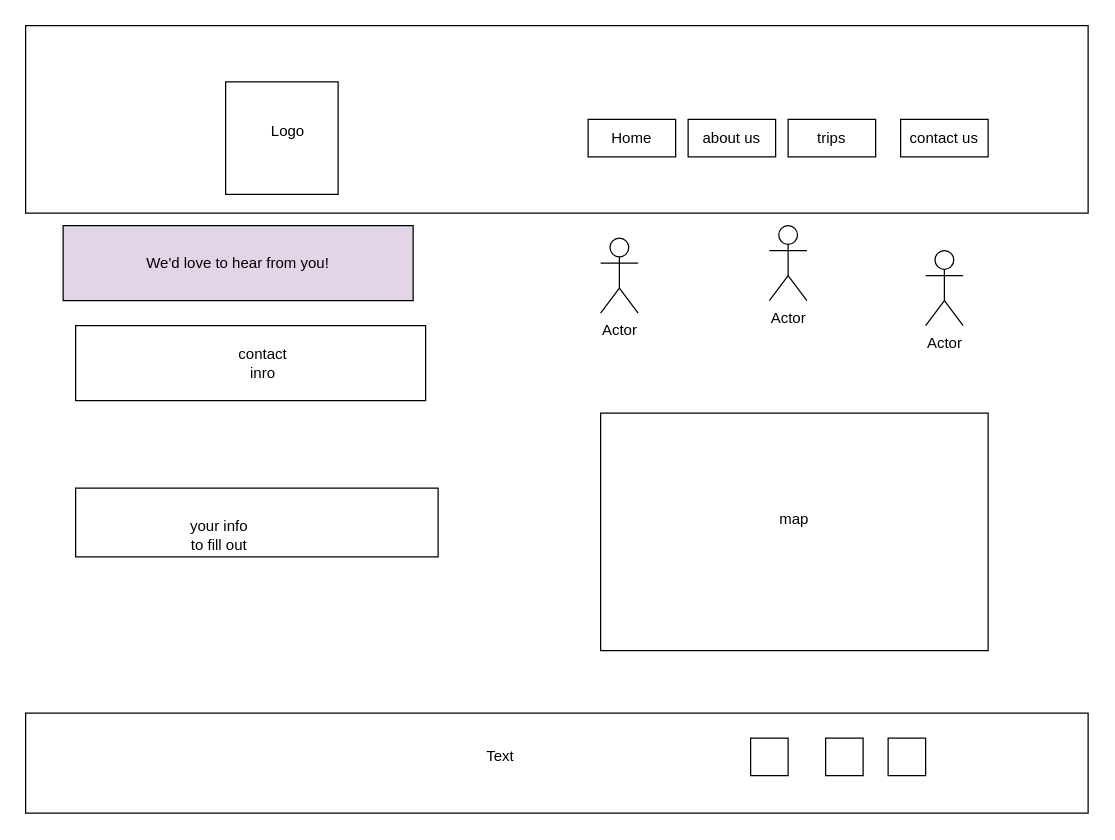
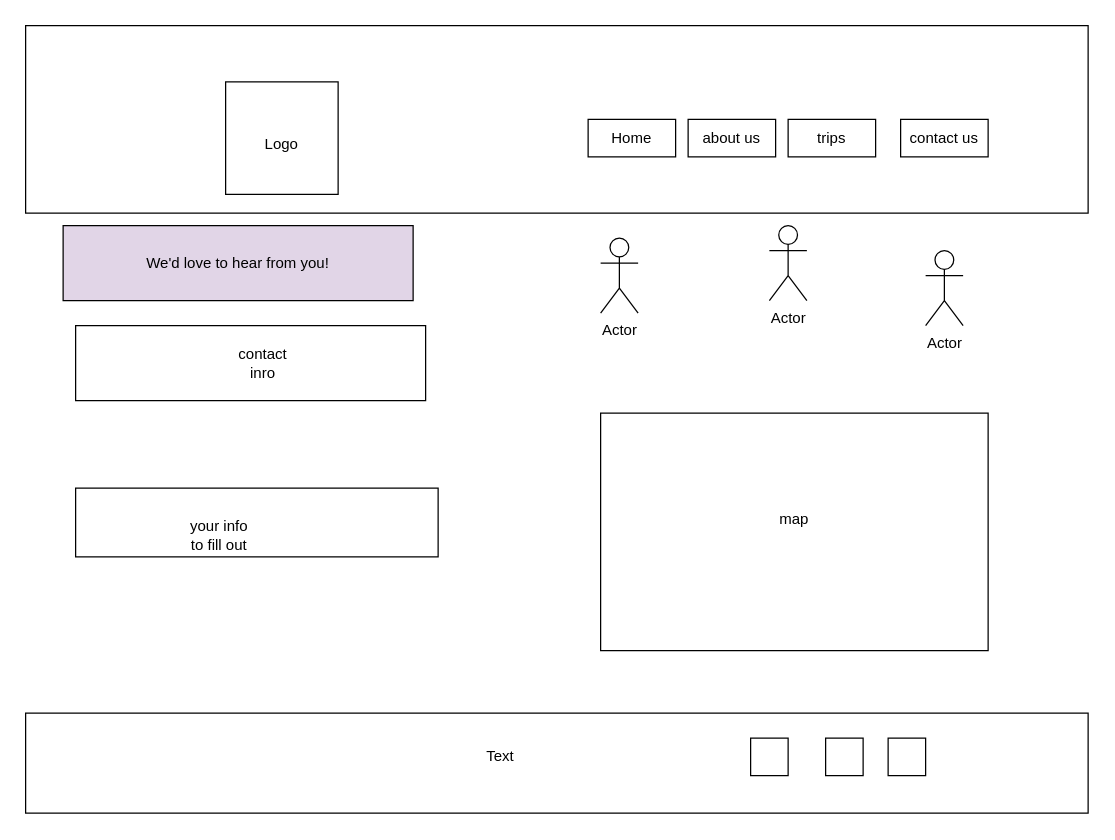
(288, 132) -> (282, 144)
